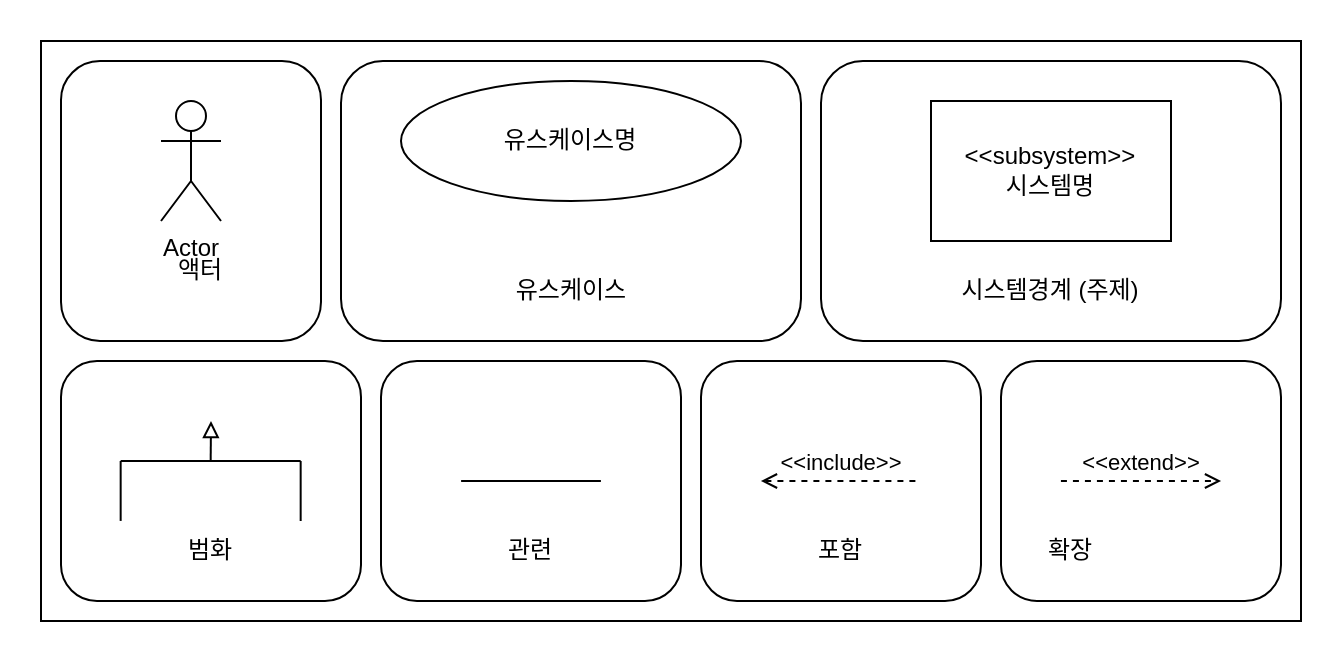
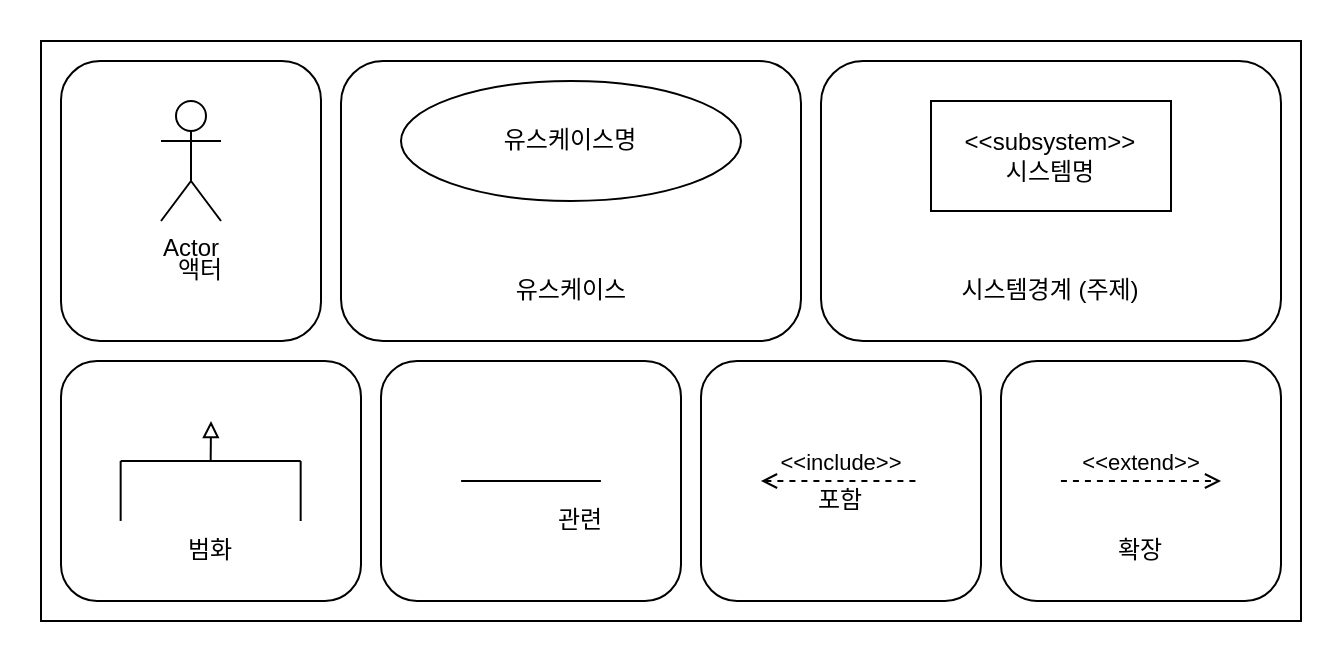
(1051, 171) -> (1051, 156)
(531, 551) -> (581, 521)
(841, 551) -> (841, 501)
(1071, 551) -> (1141, 551)
